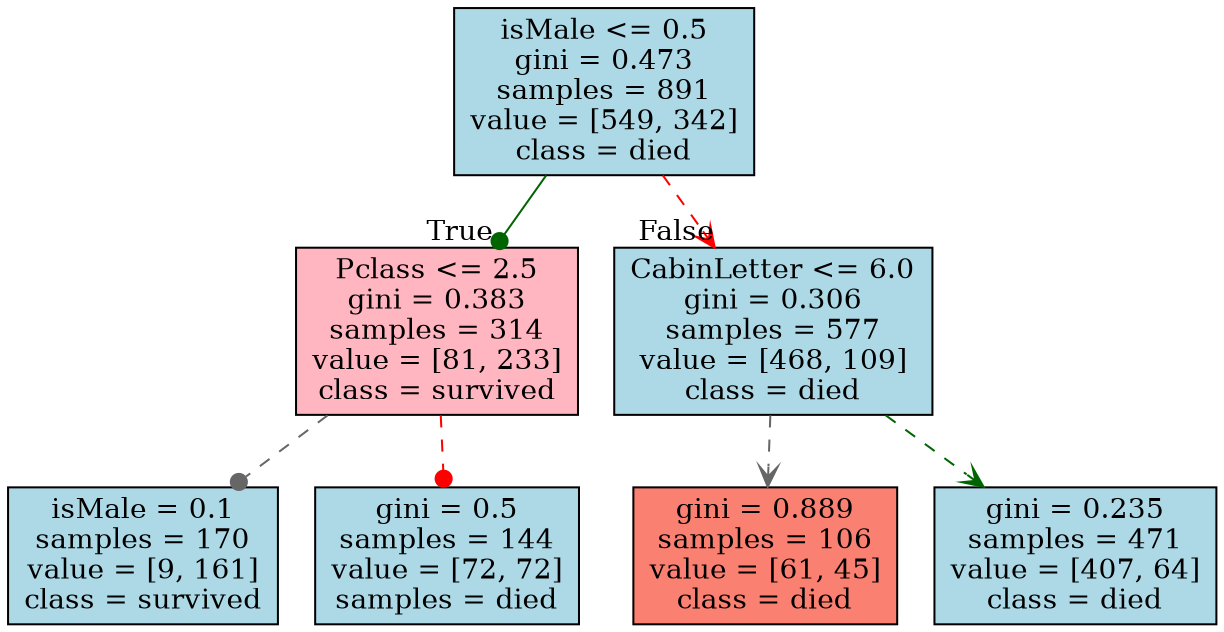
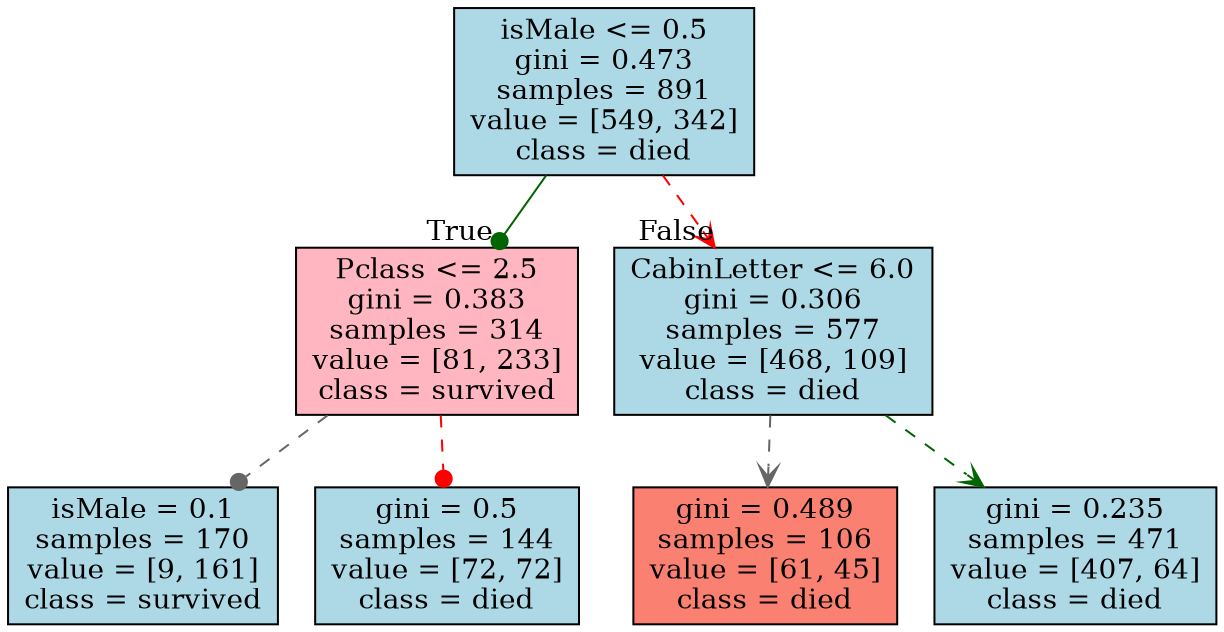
(447, 556) -> (447, 556)
(765, 556) -> (765, 556)
